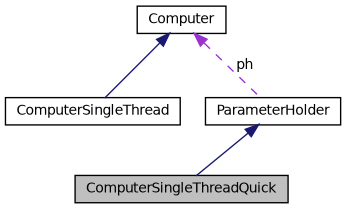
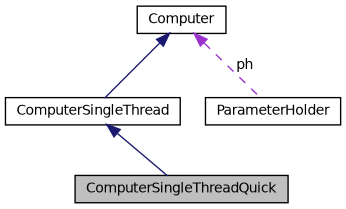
(222, 154) -> (143, 155)
